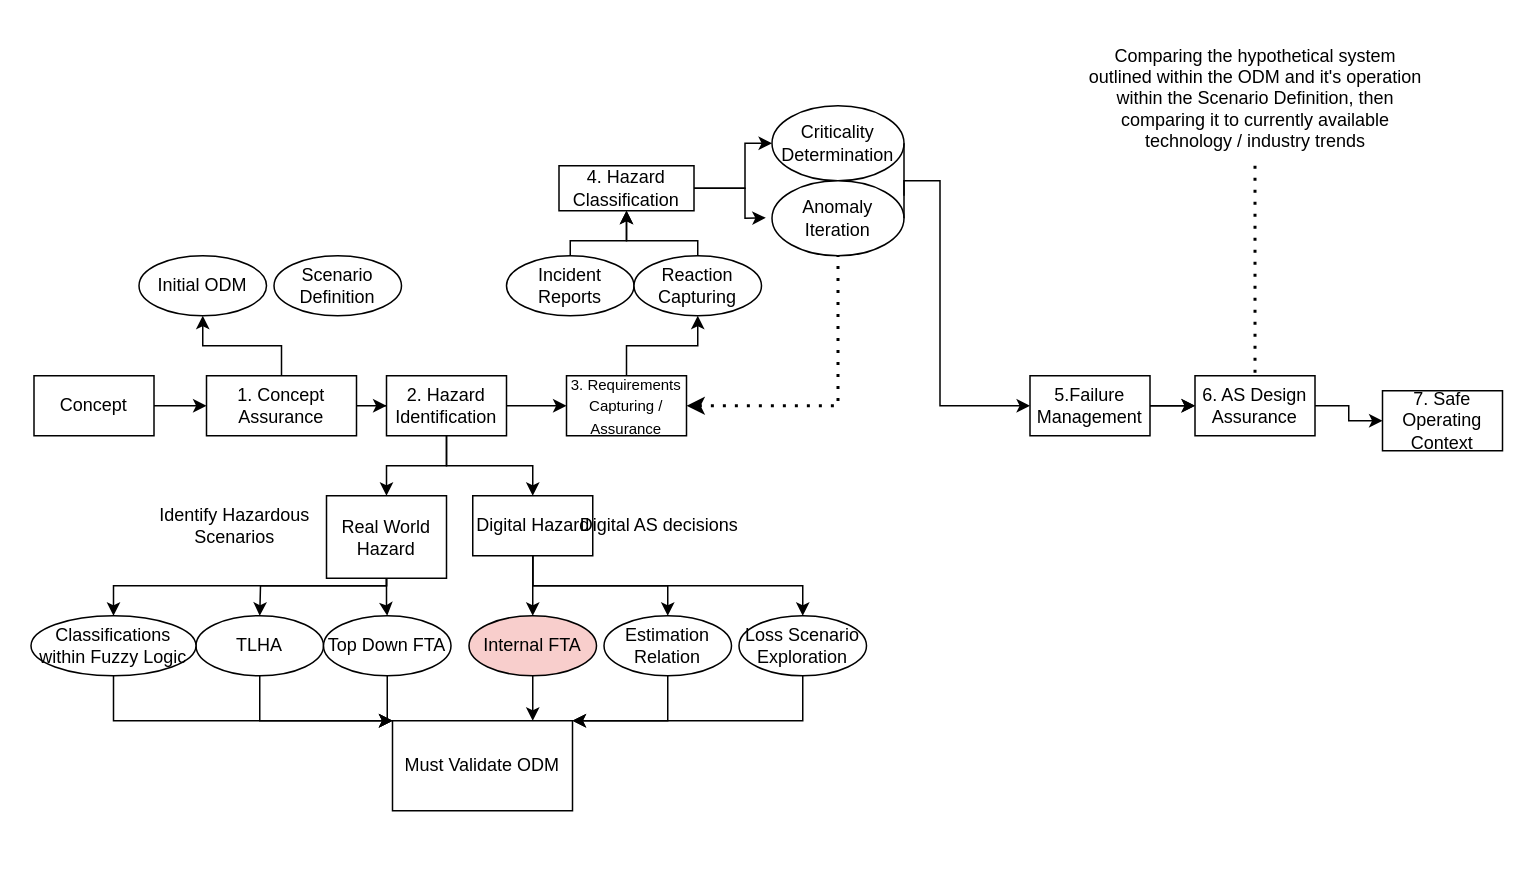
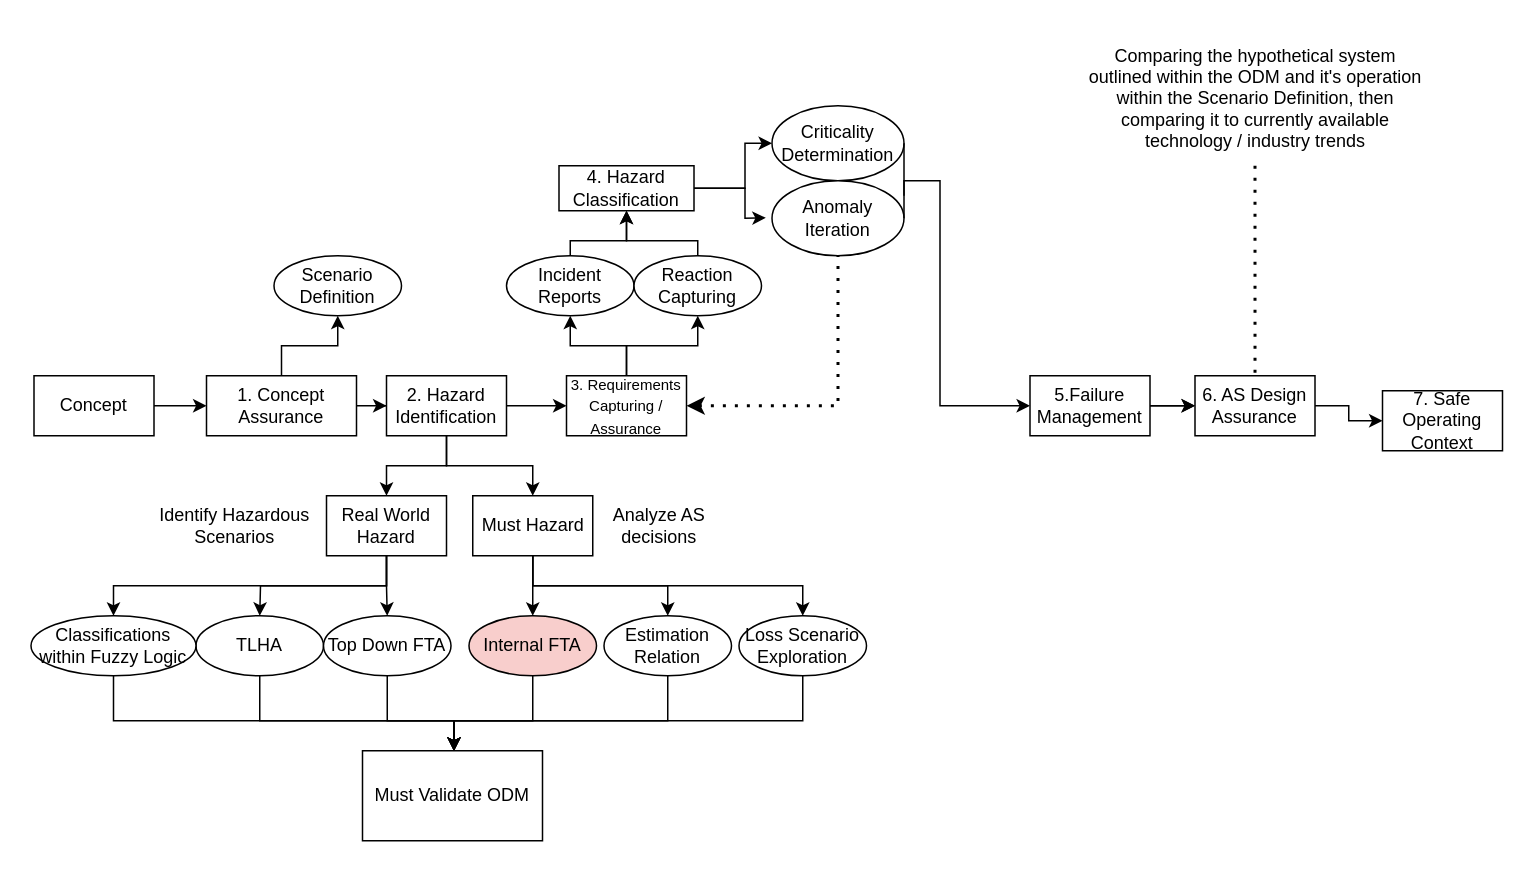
(203, 286) -> none
(231, 346) -> none
none -> (320, 346)
none -> (587, 346)
(533, 526) -> (533, 526)
(659, 526) -> (659, 526)
(386, 537) -> (386, 526)
(482, 766) -> (452, 796)
